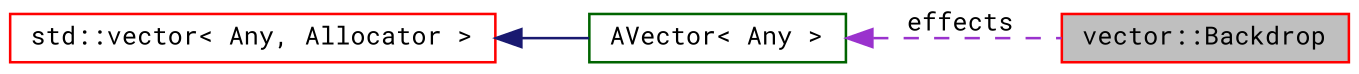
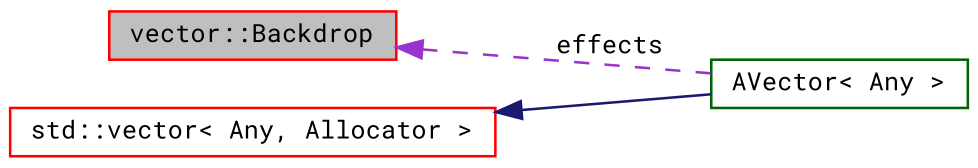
(967, 38) -> (566, 61)
